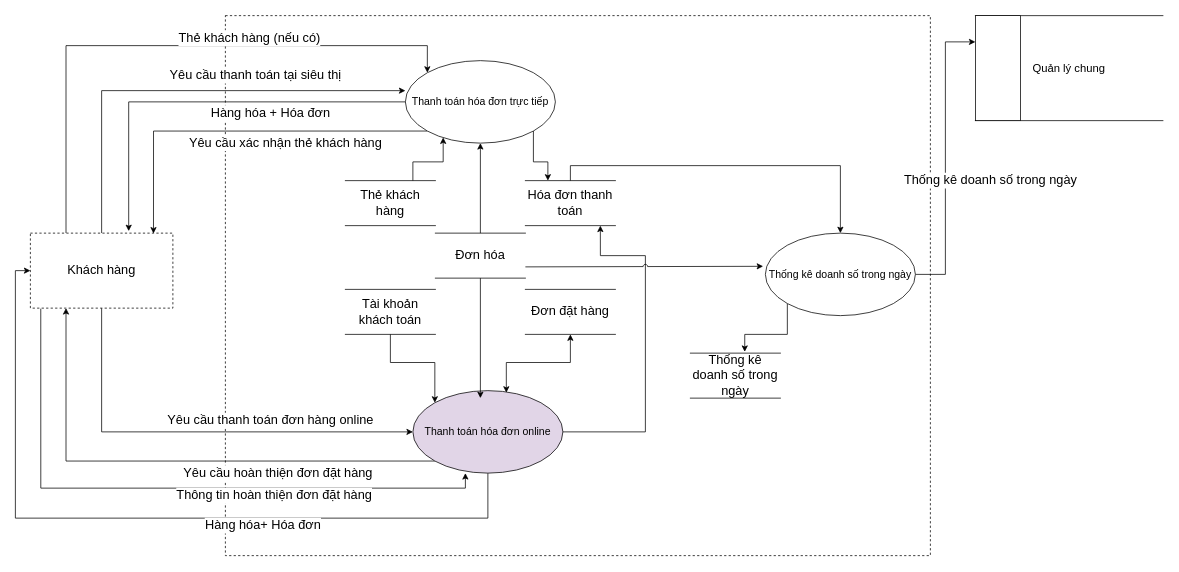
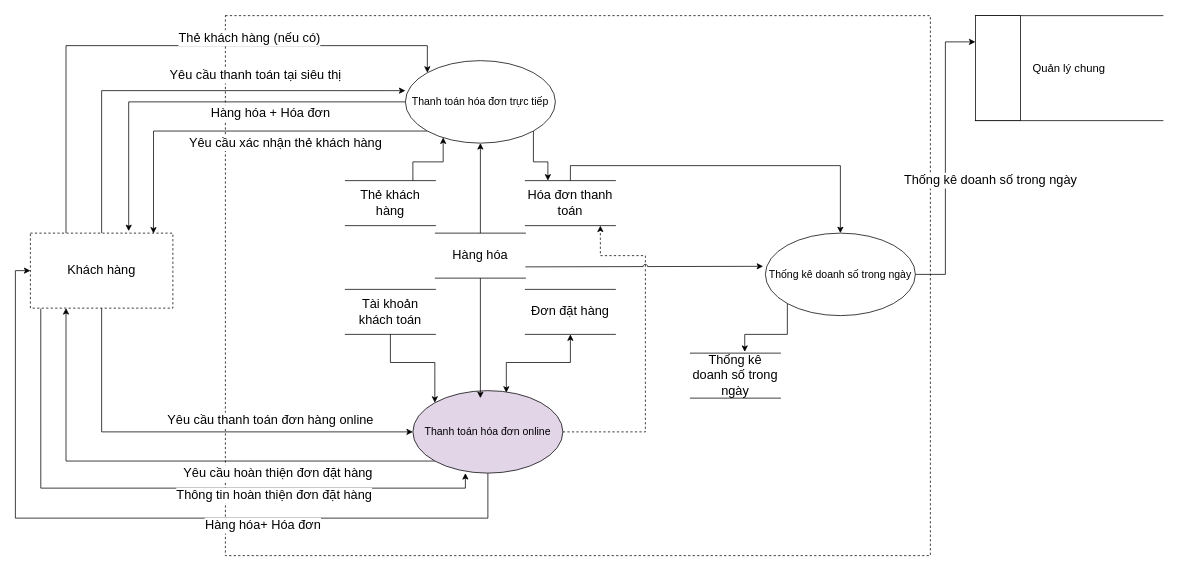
(480, 255) -> (480, 255)
(645, 350) -> (645, 350)
